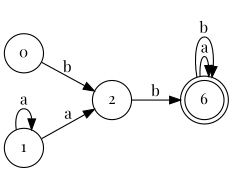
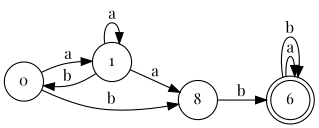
none -> (61, 65)
none -> (76, 84)
(112, 100) -> (198, 100)
